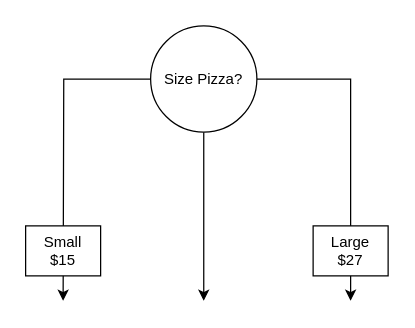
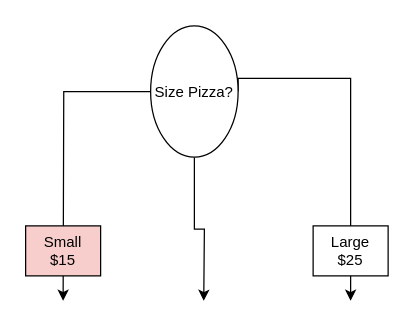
(204, 79) -> (194, 91)
(63, 251) -> (63, 251)
(351, 251) -> (351, 251)
